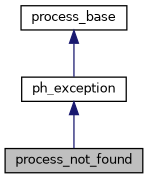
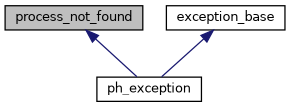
(74, 18) -> (226, 18)
(74, 132) -> (116, 58)
